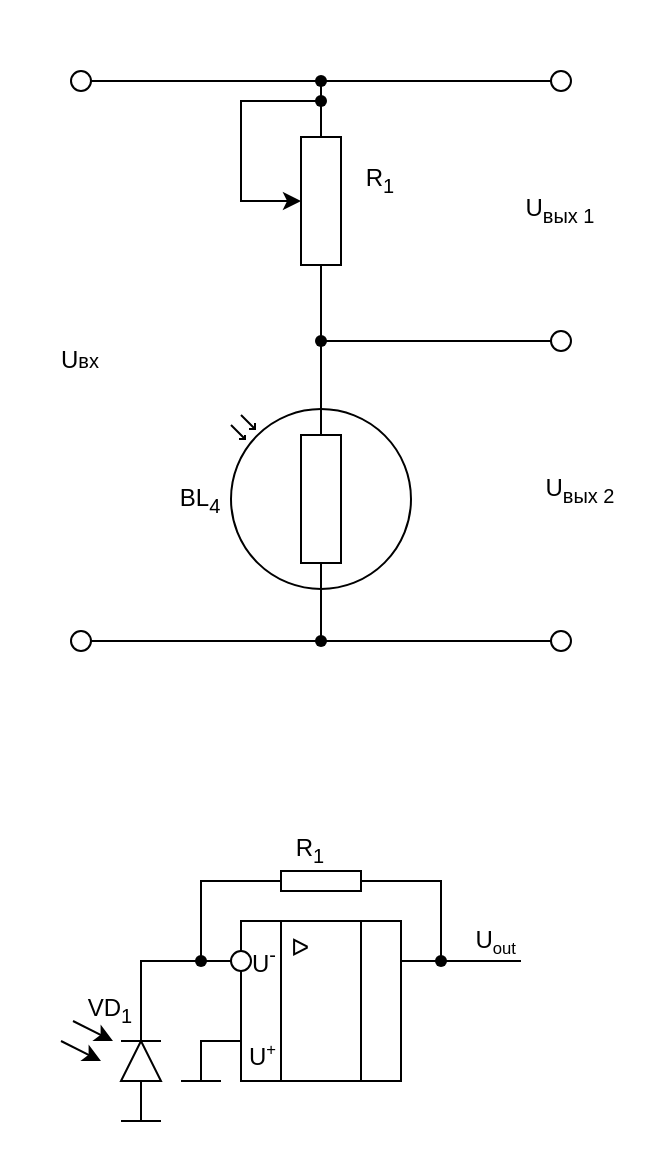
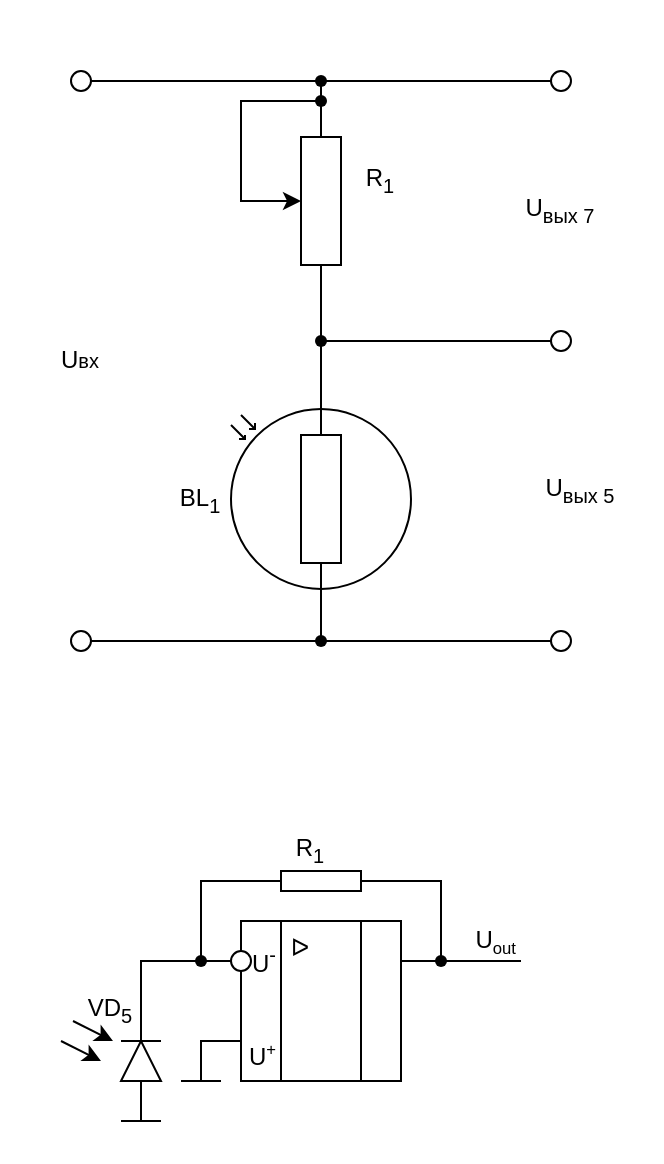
(561, 211) -> (561, 211)
(581, 491) -> (581, 491)
(201, 501) -> (201, 501)
(111, 1011) -> (111, 1011)
